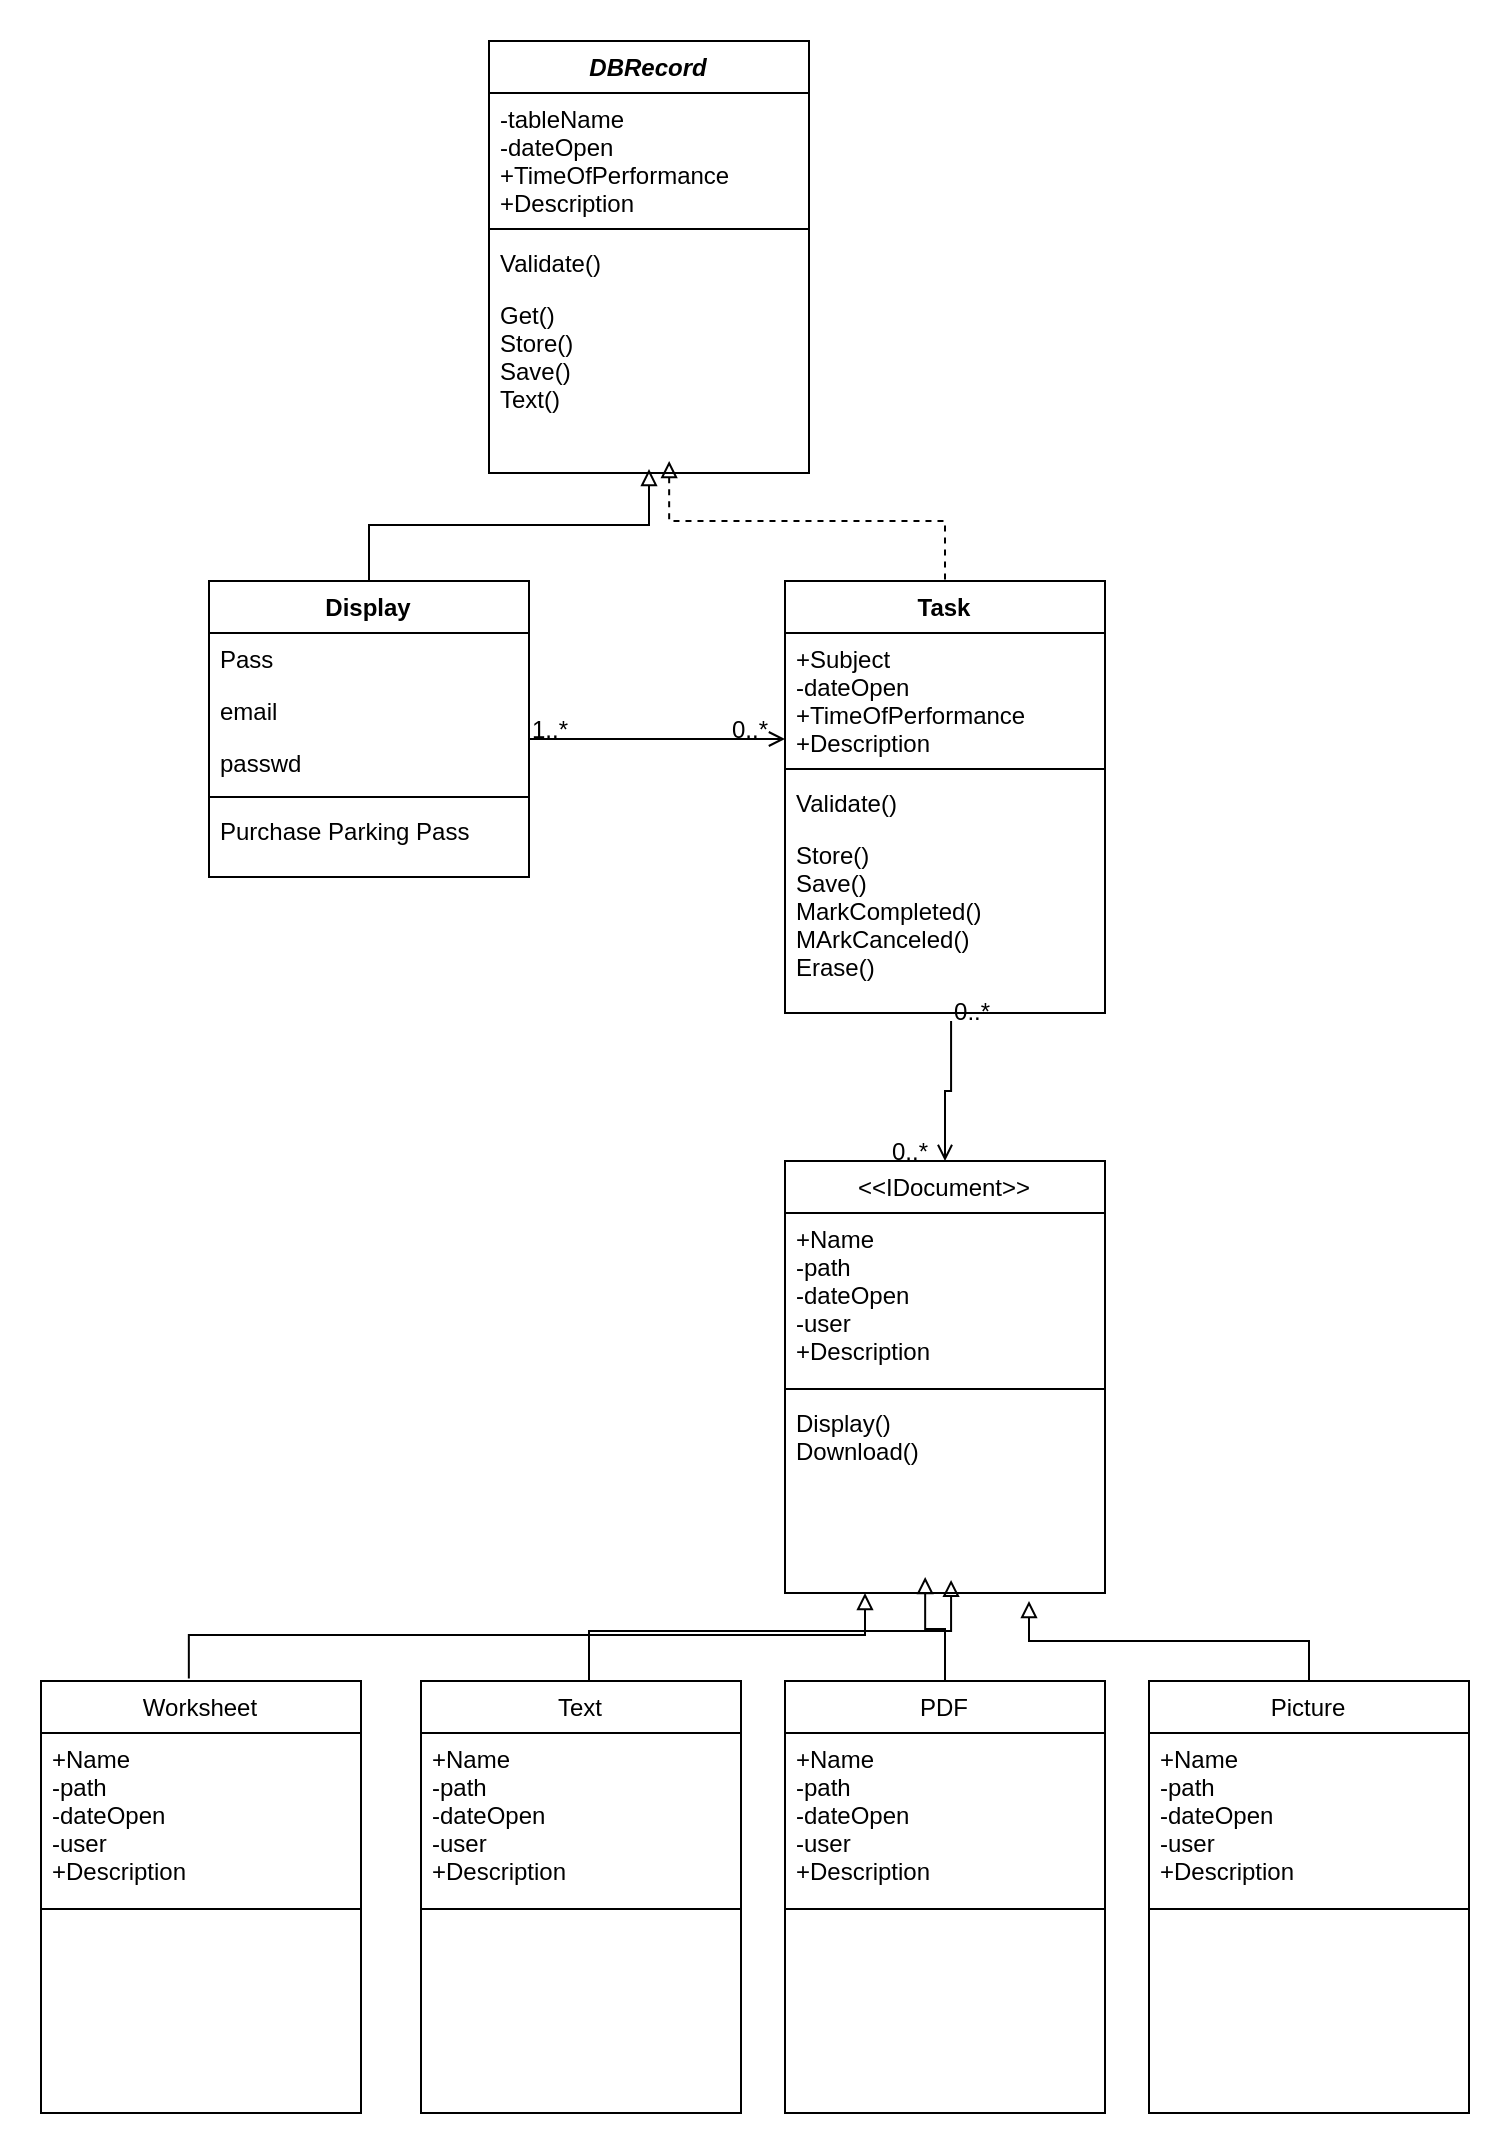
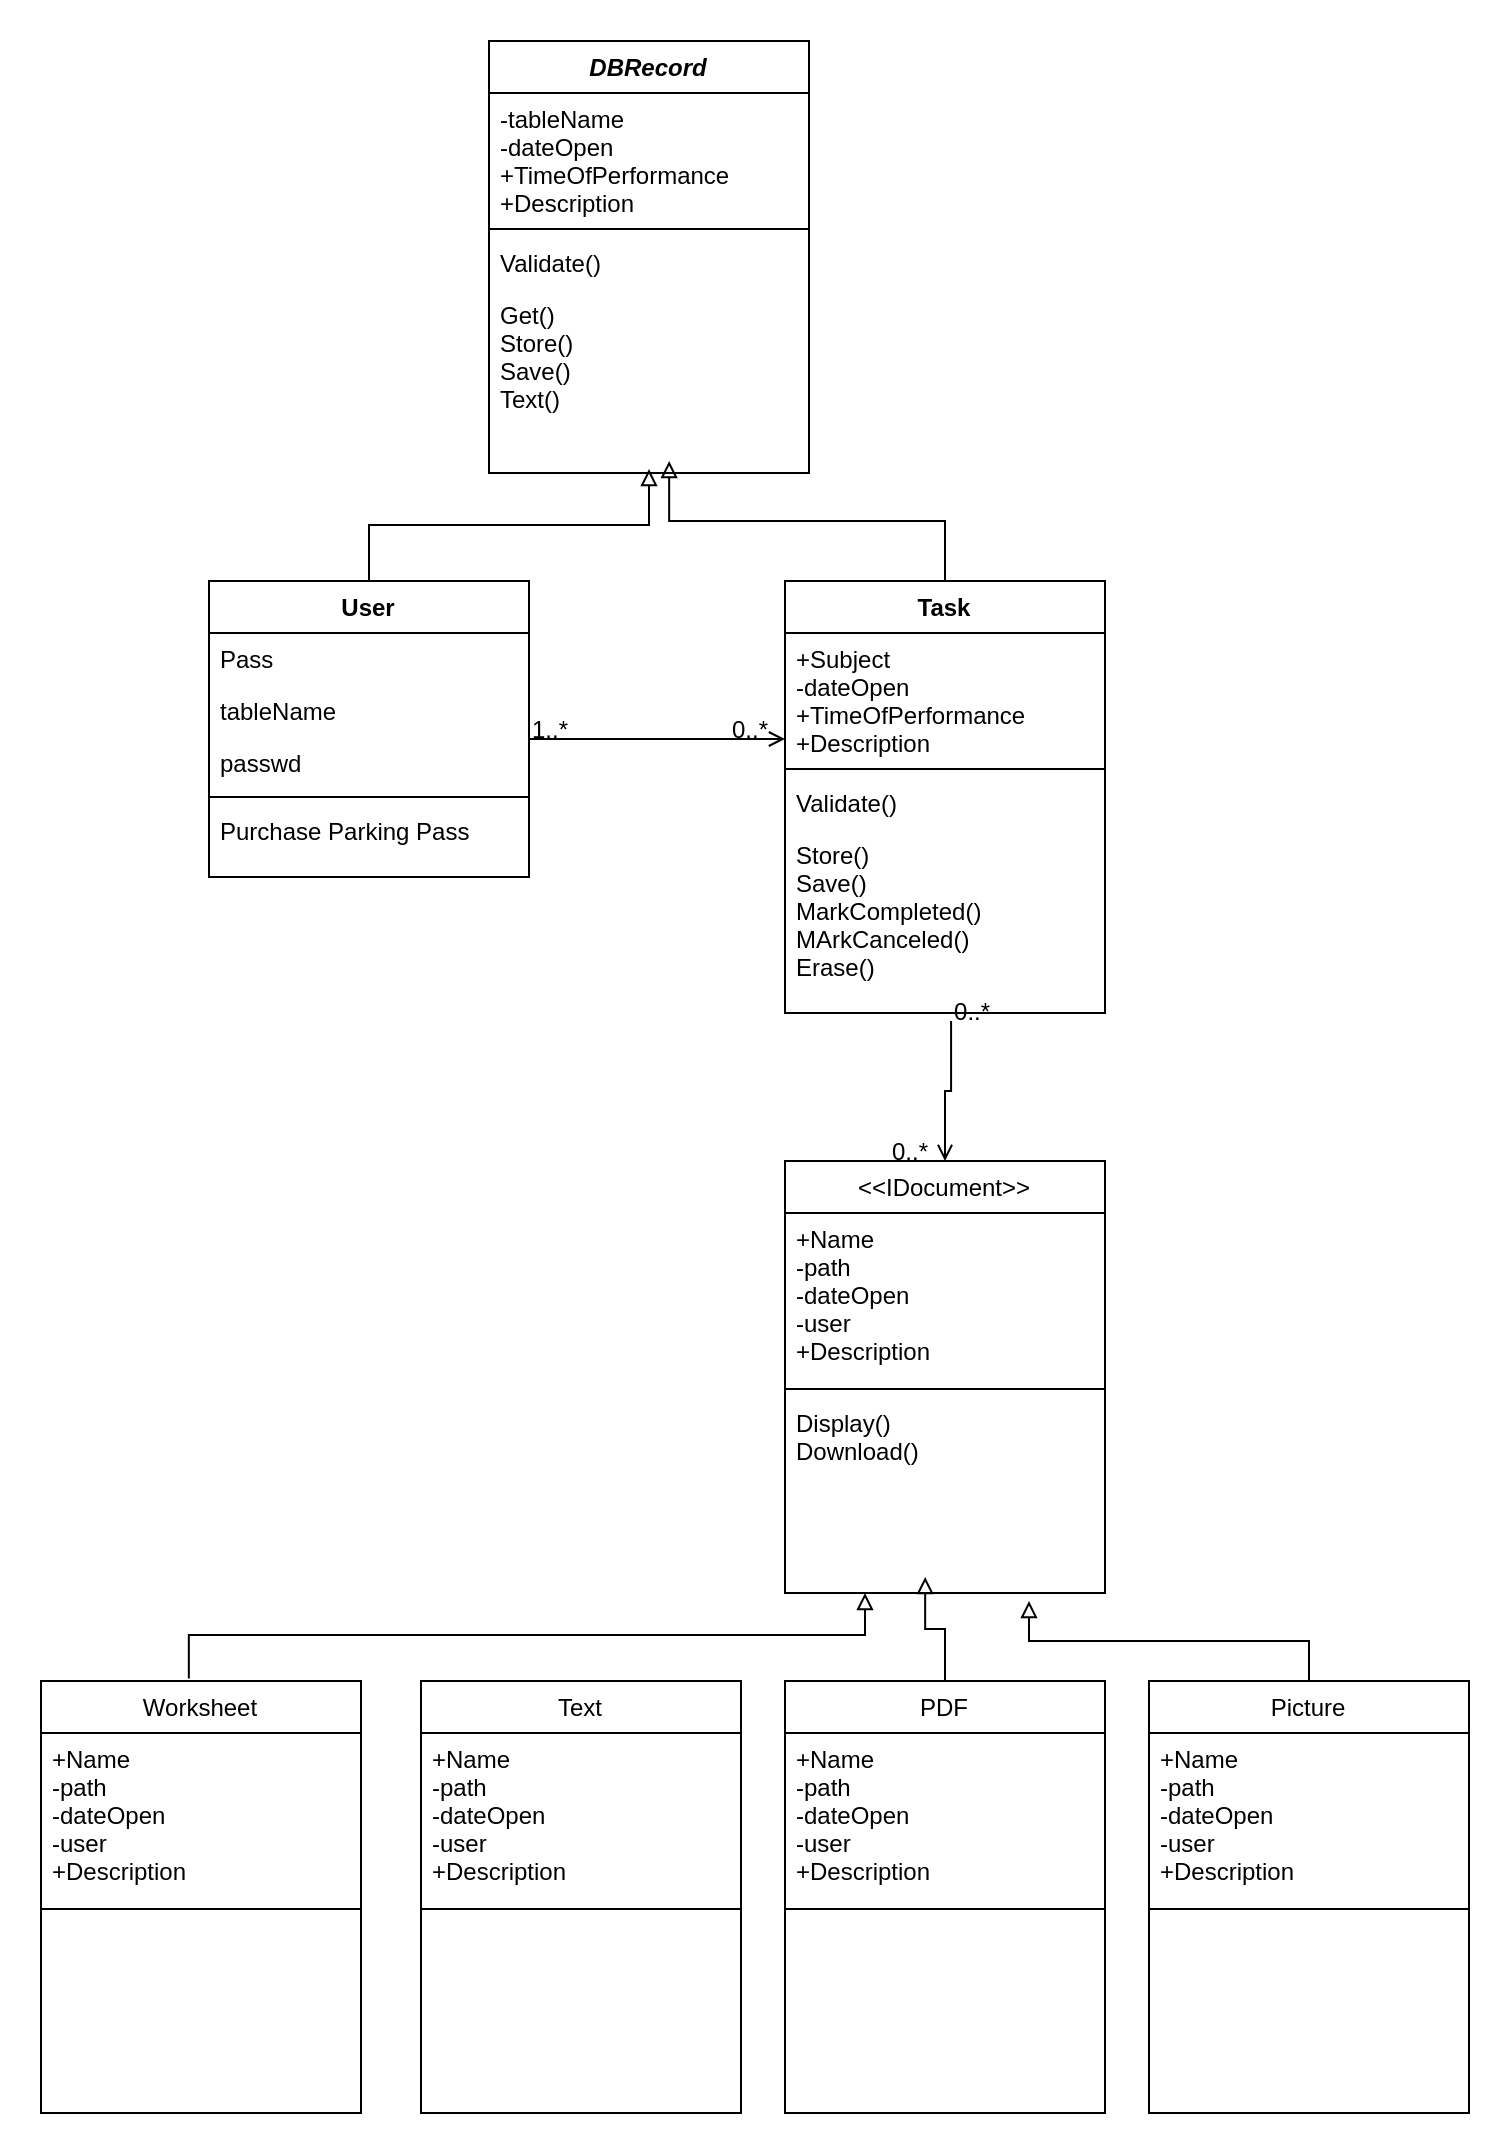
(814, 521) -> (814, 521)
(368, 608) -> (368, 608)
(247, 712) -> (277, 712)
(732, 1631) -> none
